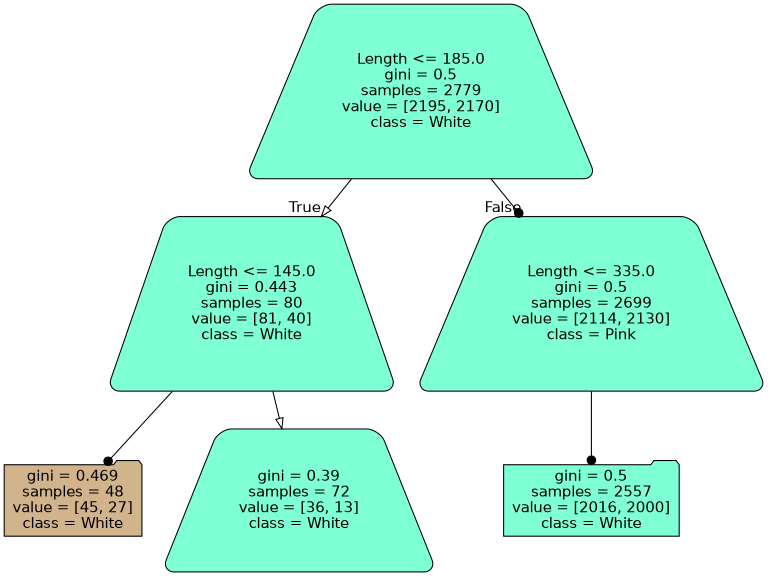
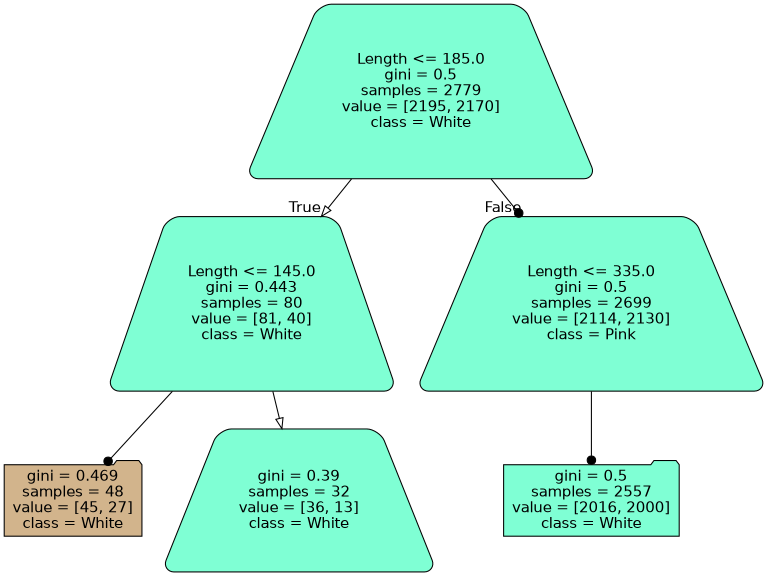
(299, 500) -> (299, 500)
